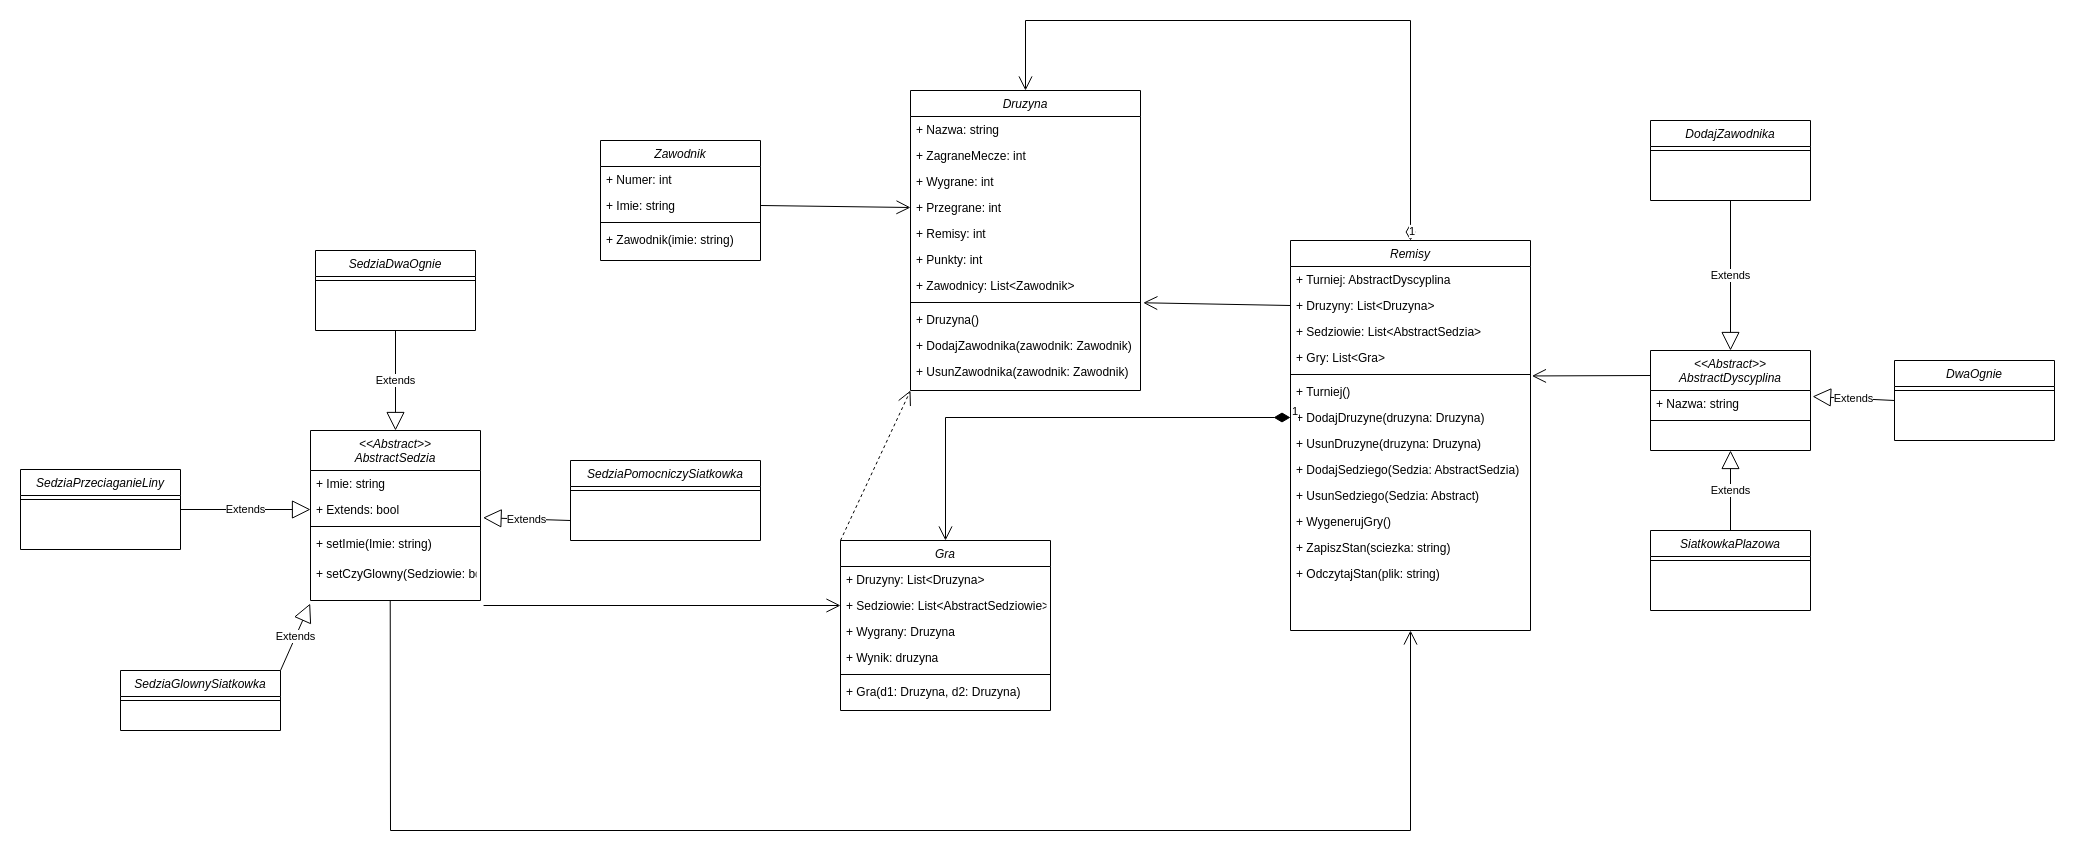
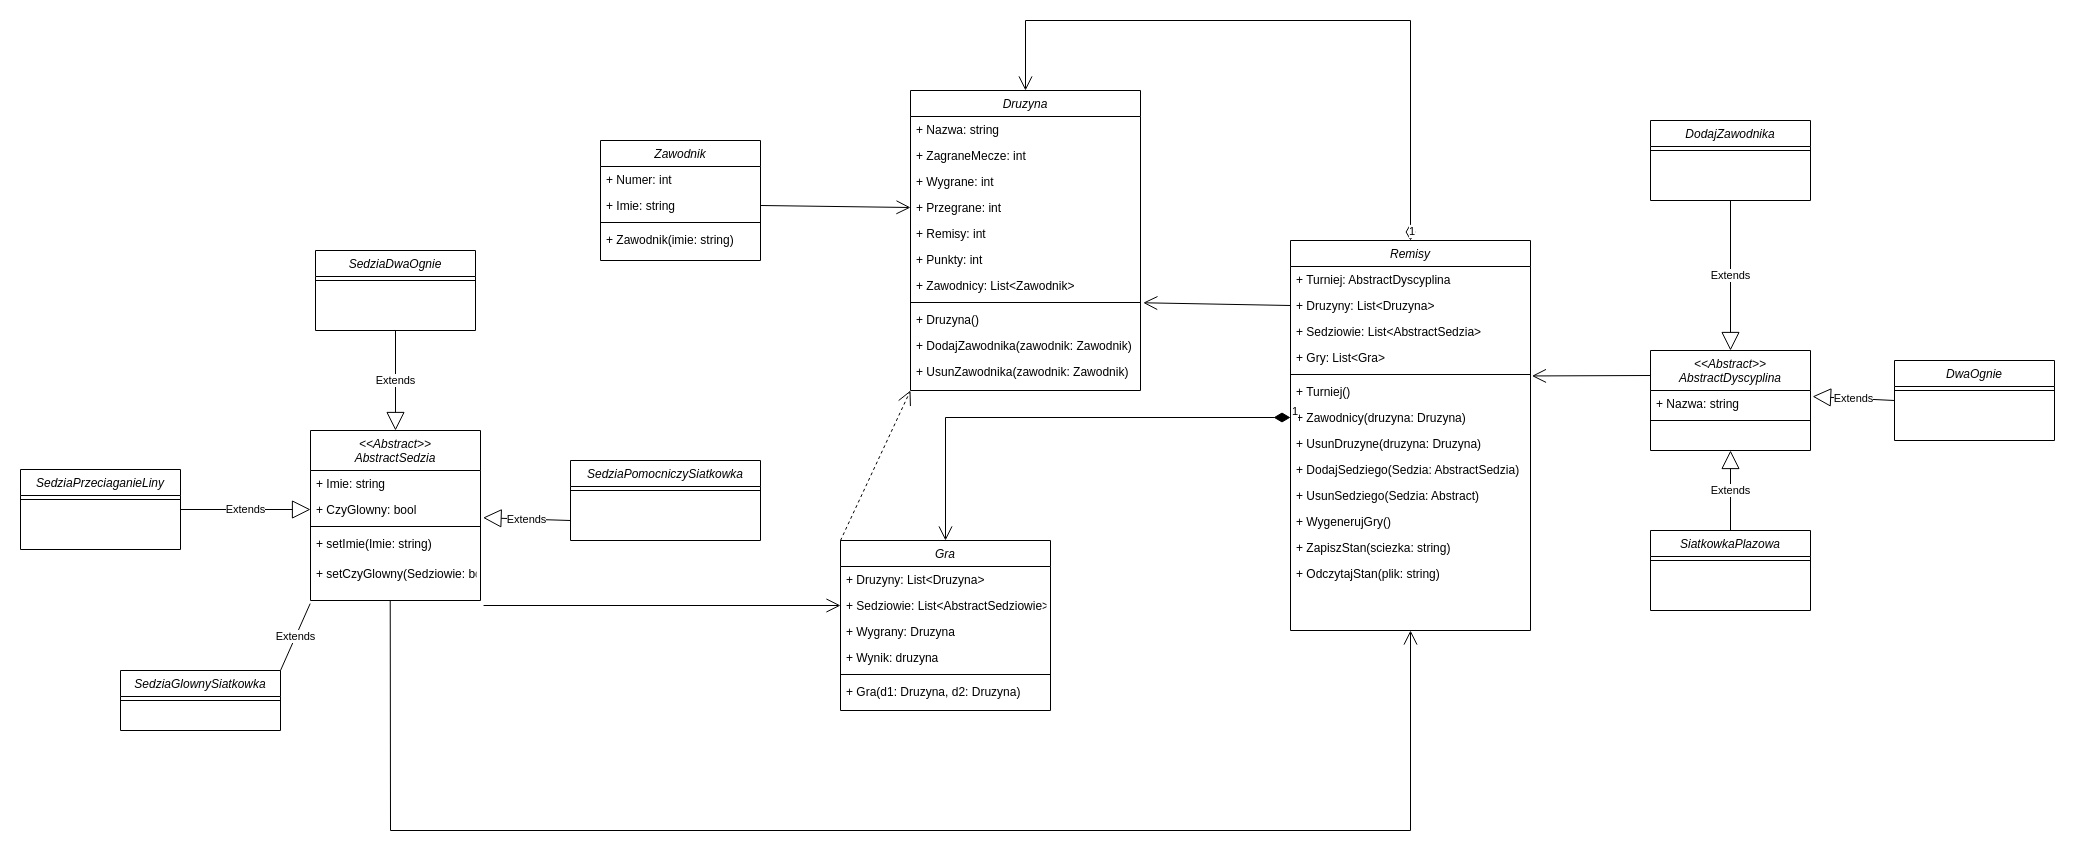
(1399, 418) -> (1387, 418)
(360, 510) -> (365, 510)
(302, 621) -> (306, 613)
